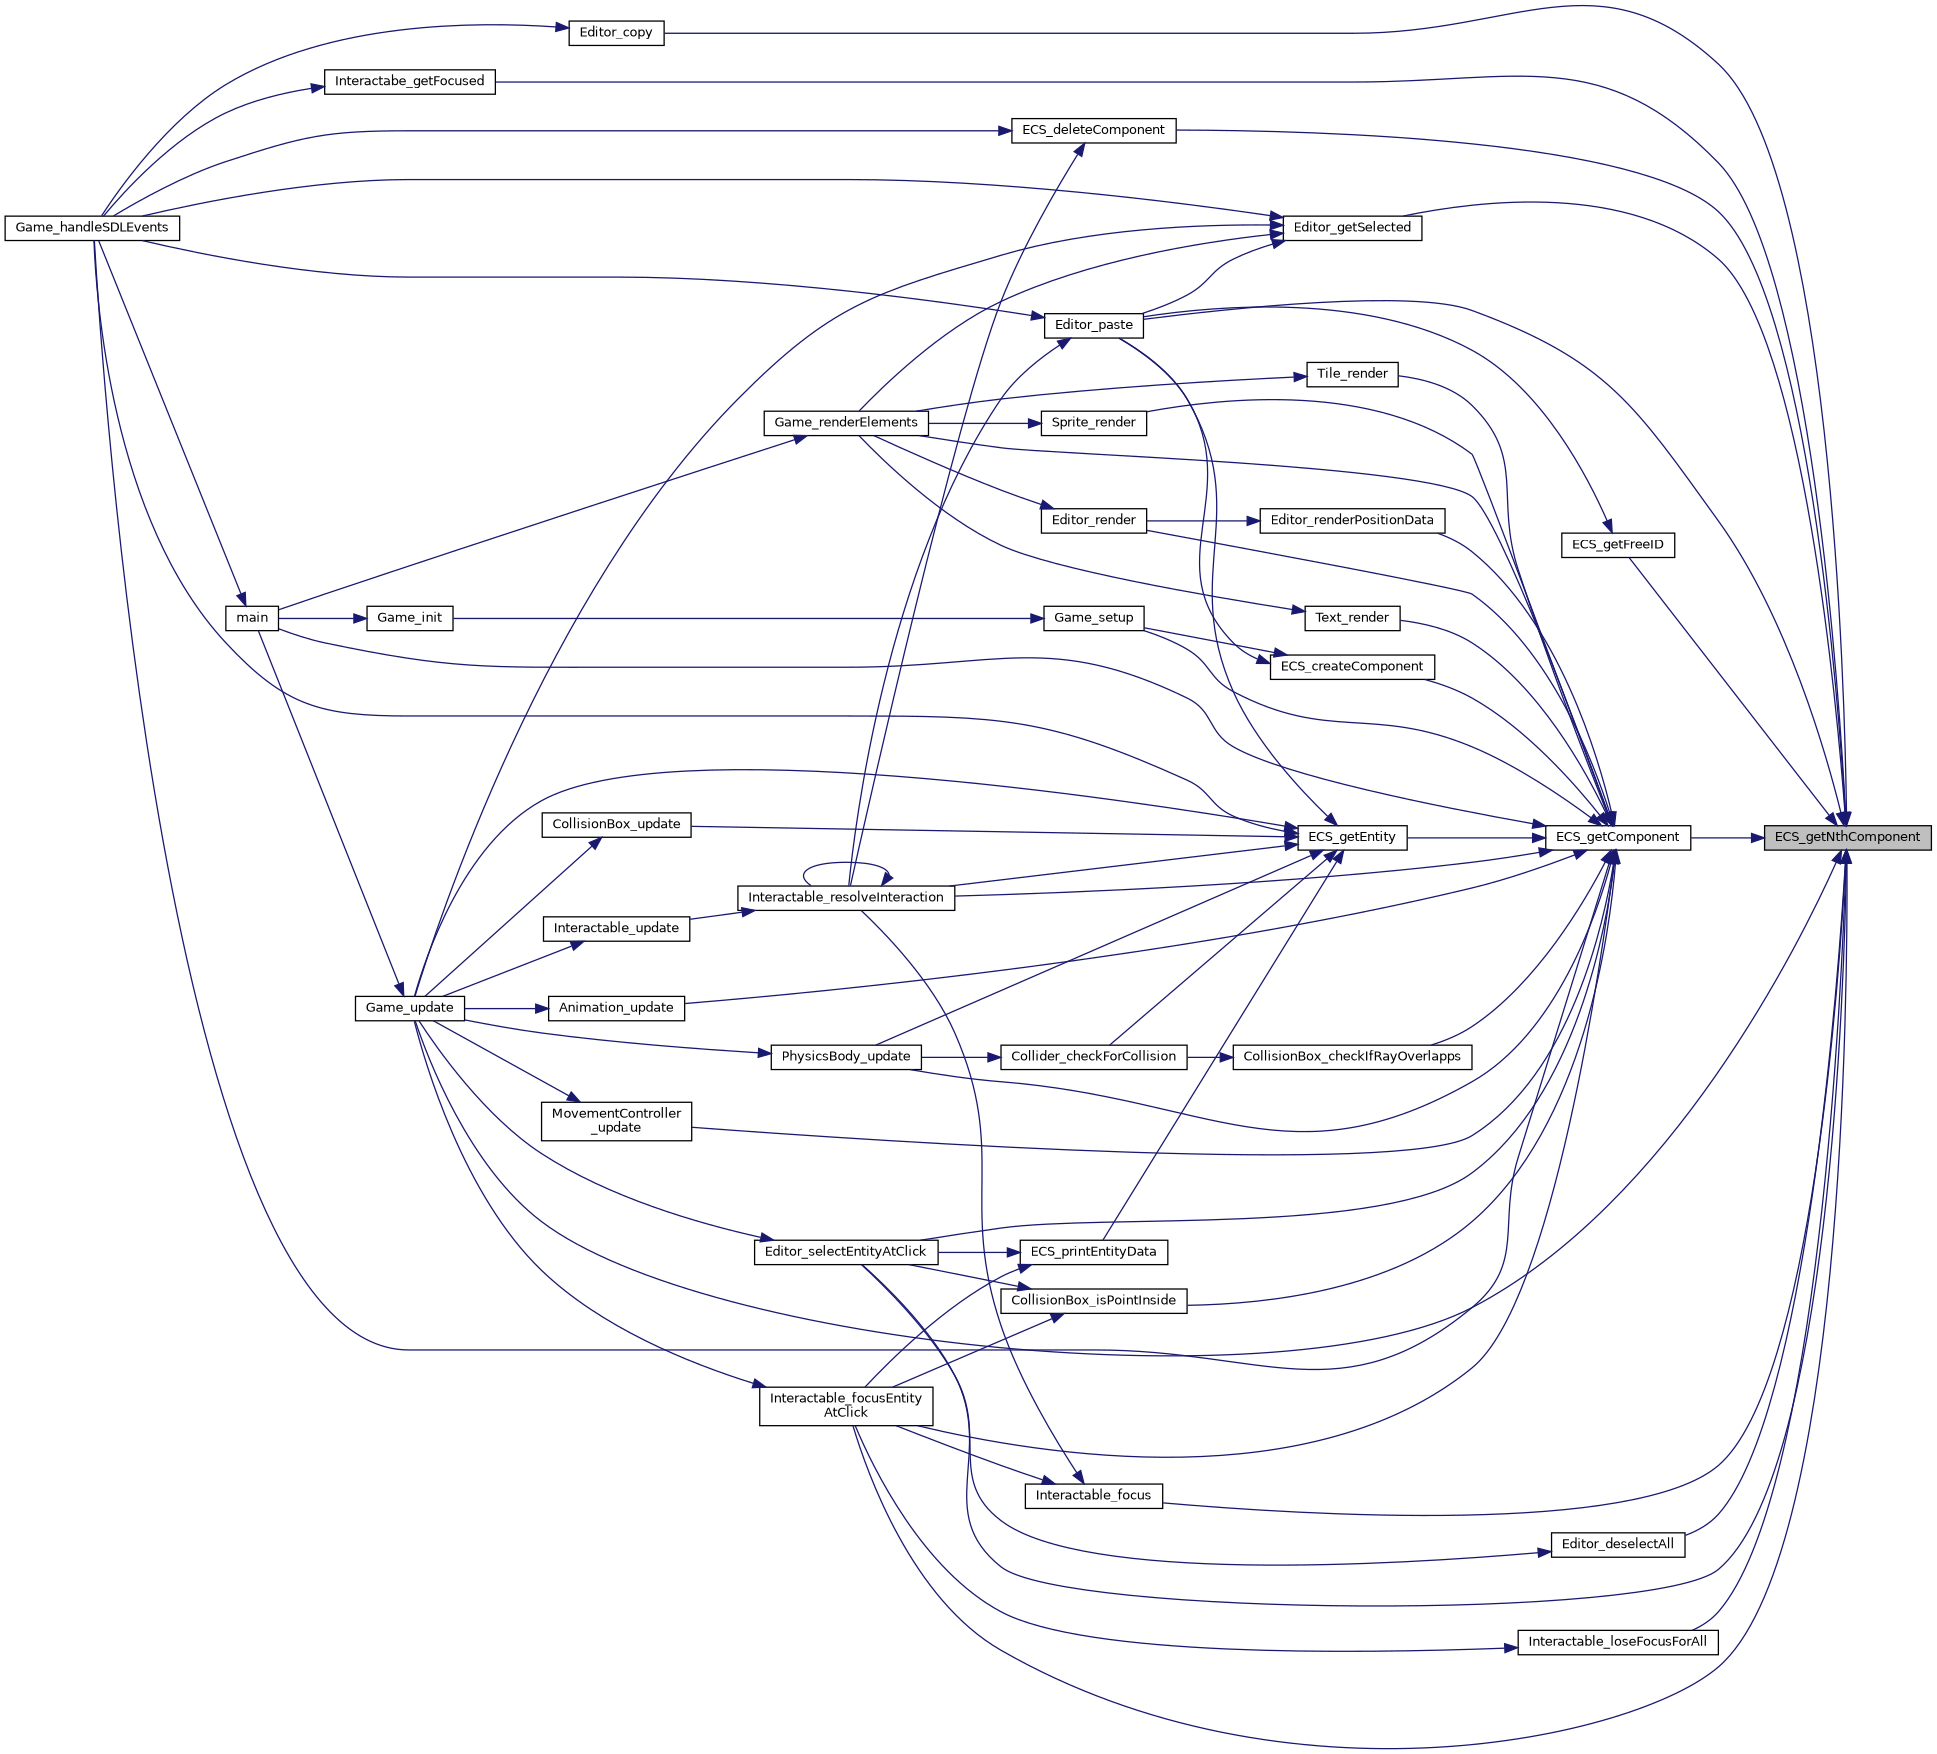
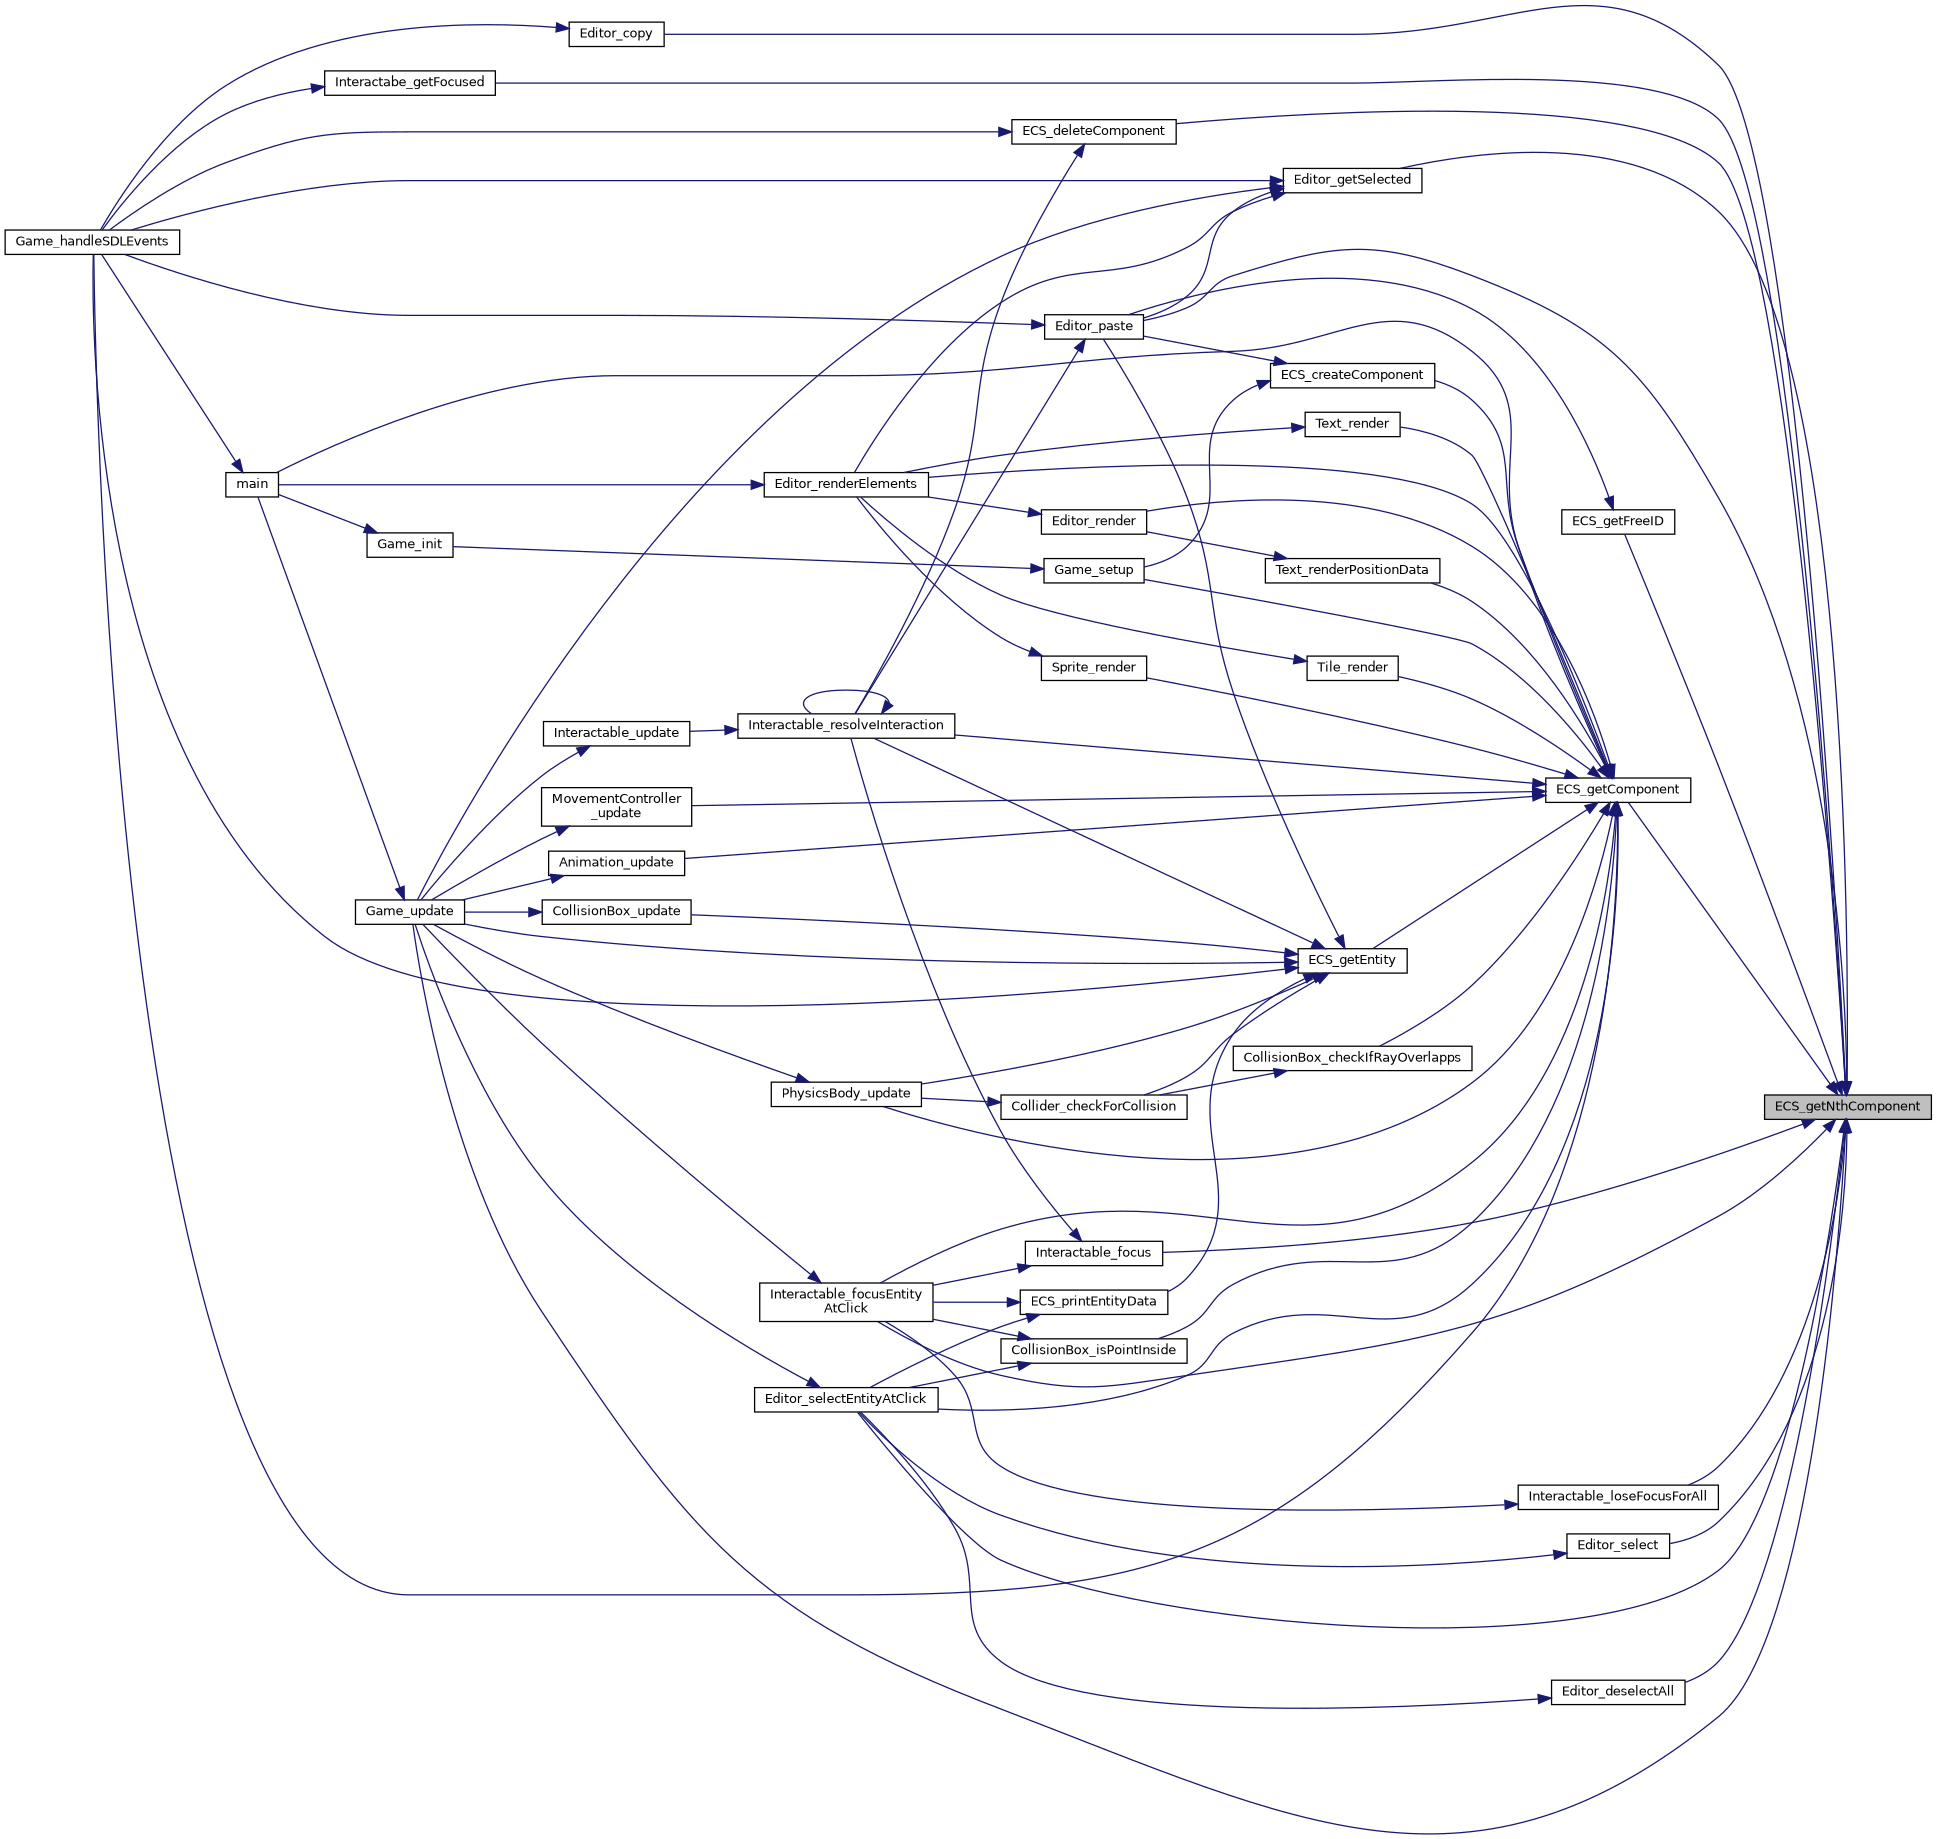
(846, 423) -> (846, 485)
(1353, 521) -> (1353, 571)
none -> (1618, 1546)
